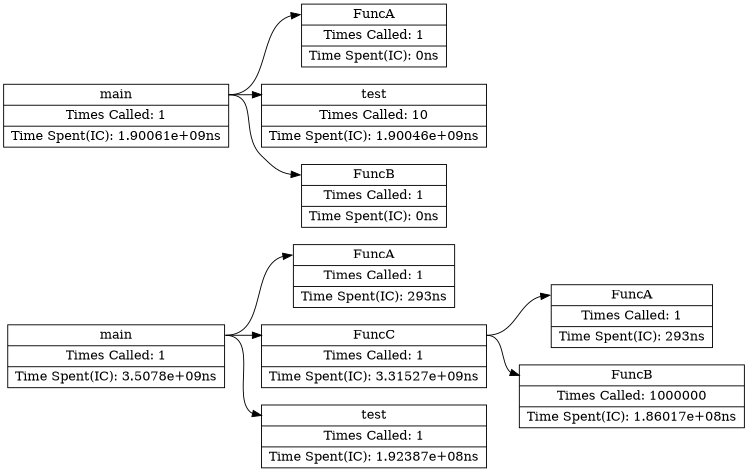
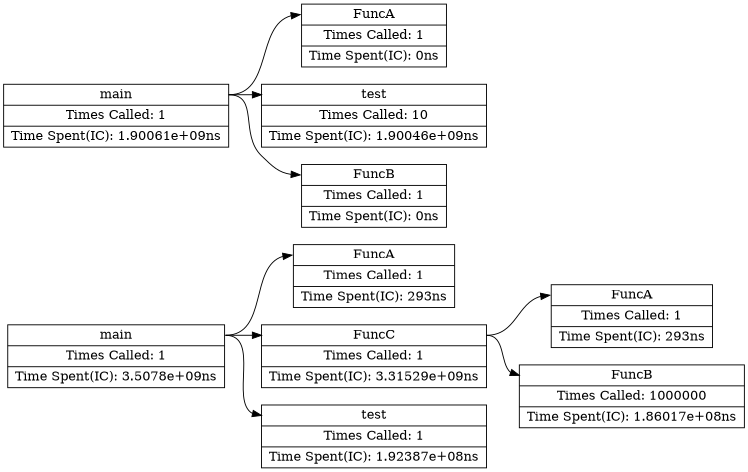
(374, 377) -> (374, 377)
